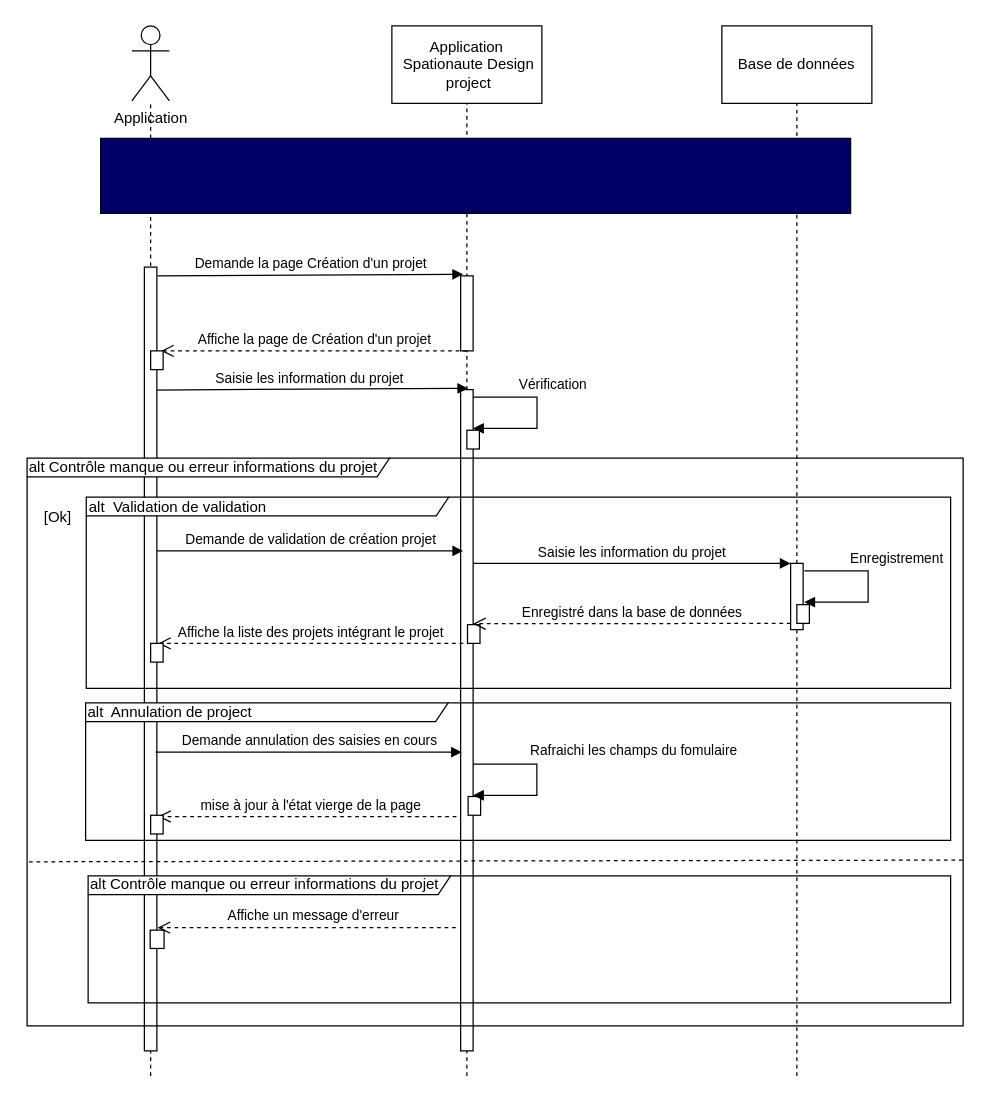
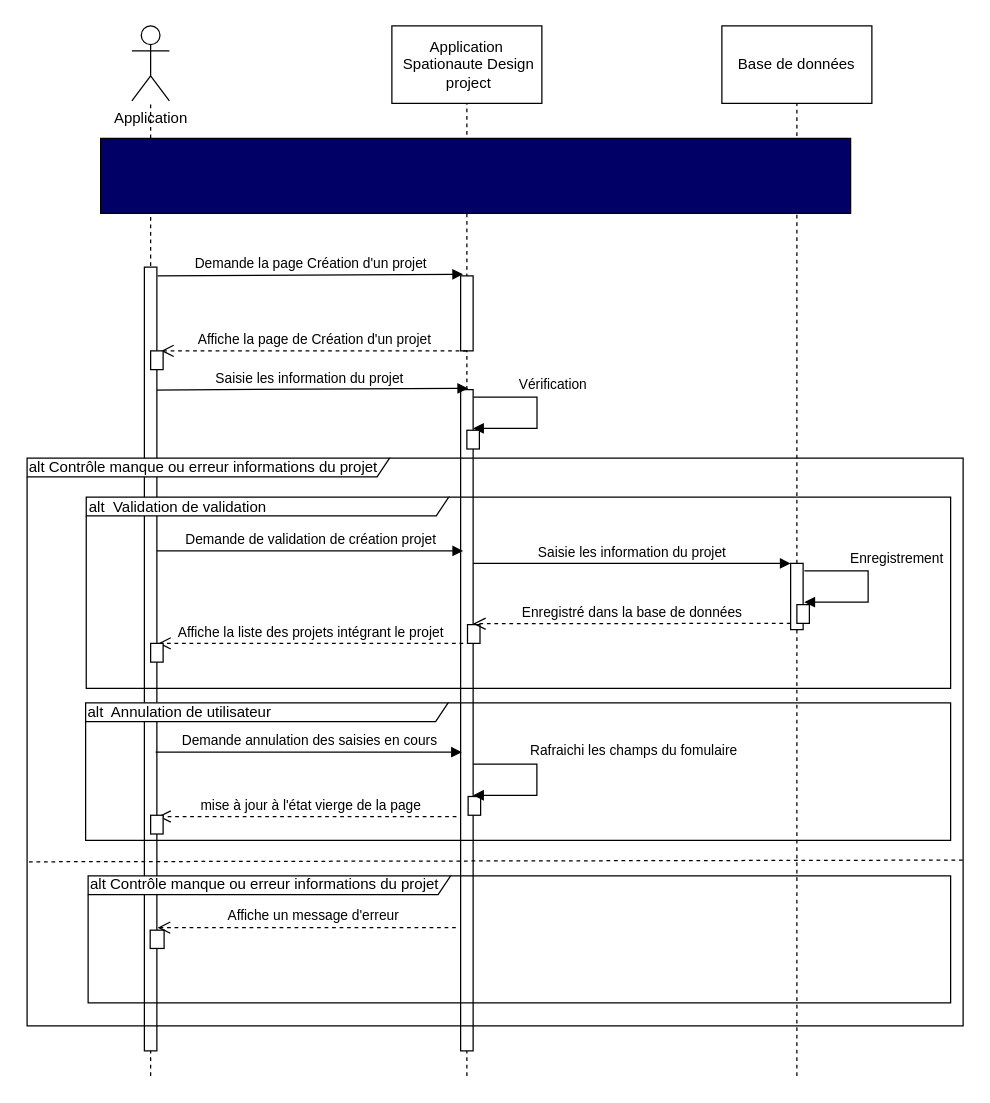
(58, 516) -> none
(186, 712) -> (197, 712)
